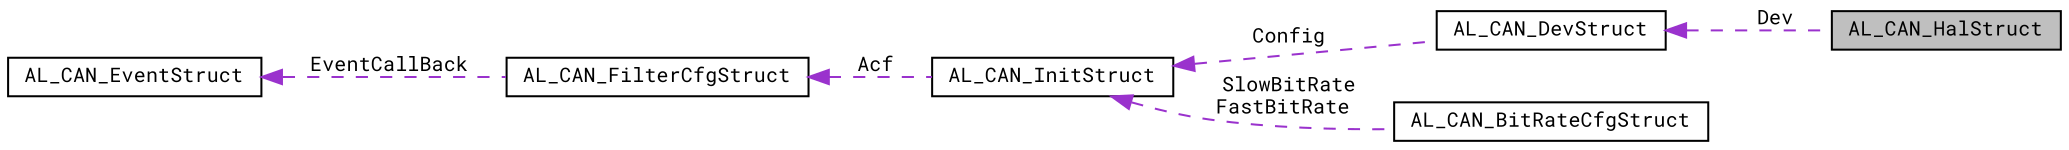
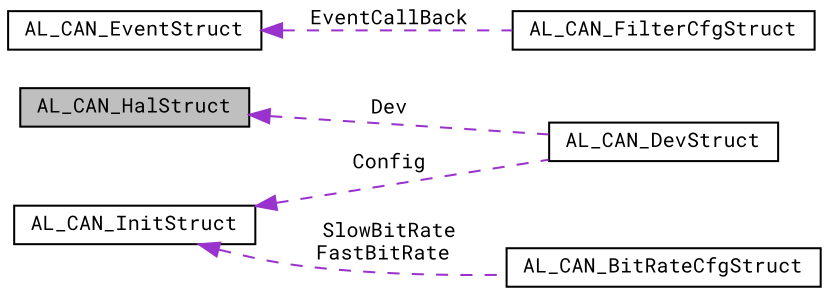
(1759, 30) -> (409, 125)
(880, 77) -> none
